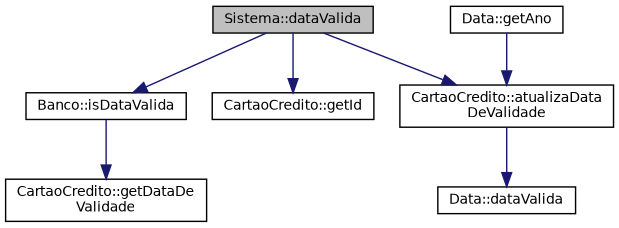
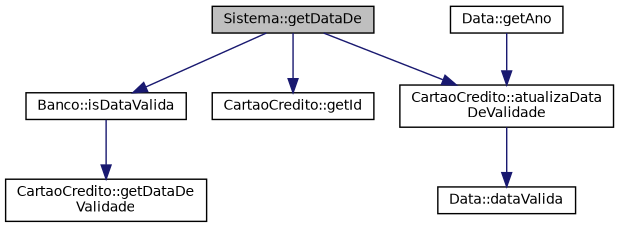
(293, 20) -> (293, 20)
